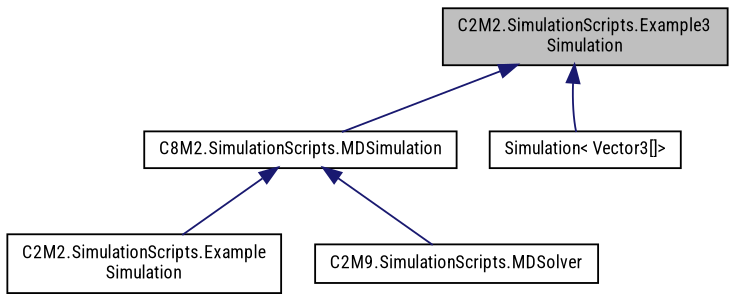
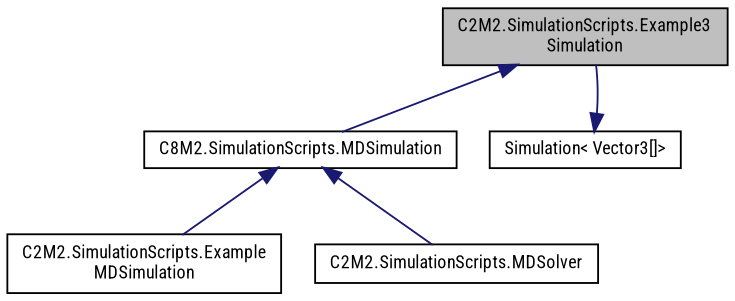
(573, 108) -> (598, 89)
(144, 264) -> (144, 264)
(457, 264) -> (457, 264)
